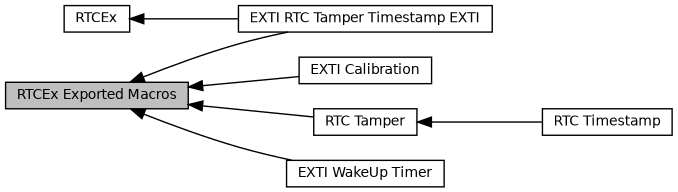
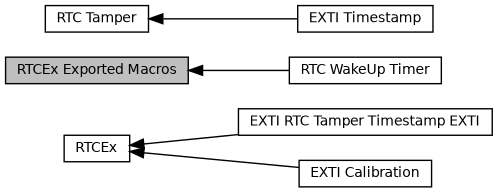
(214, 51) -> none
(251, 81) -> (222, 160)
(258, 111) -> none
(607, 122) -> (365, 19)
(365, 174) -> (365, 70)
